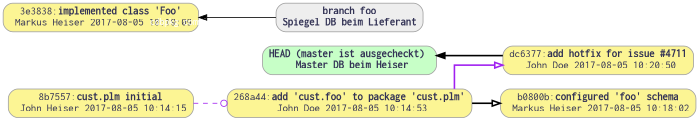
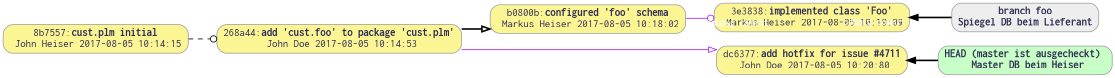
(241, 17) -> (935, 17)
none -> (697, 18)
(474, 56) -> (927, 60)
(463, 65) -> (585, 50)
(598, 65) -> (812, 65)
(207, 103) -> (199, 39)
